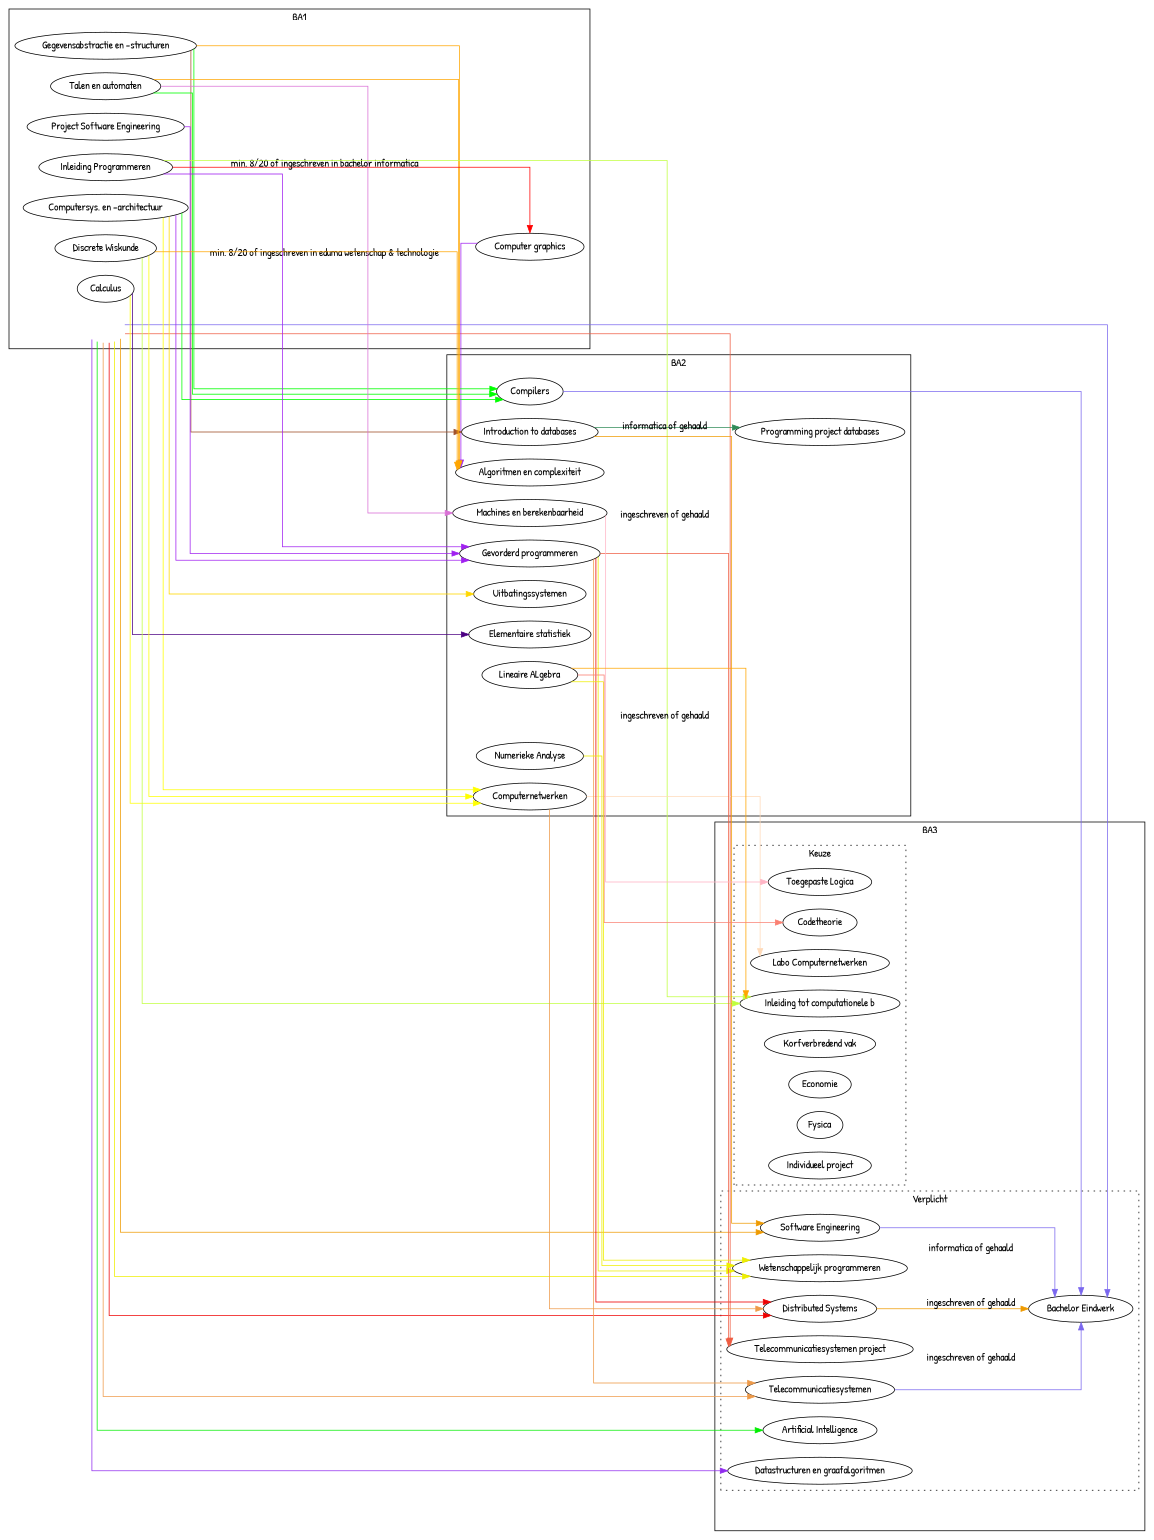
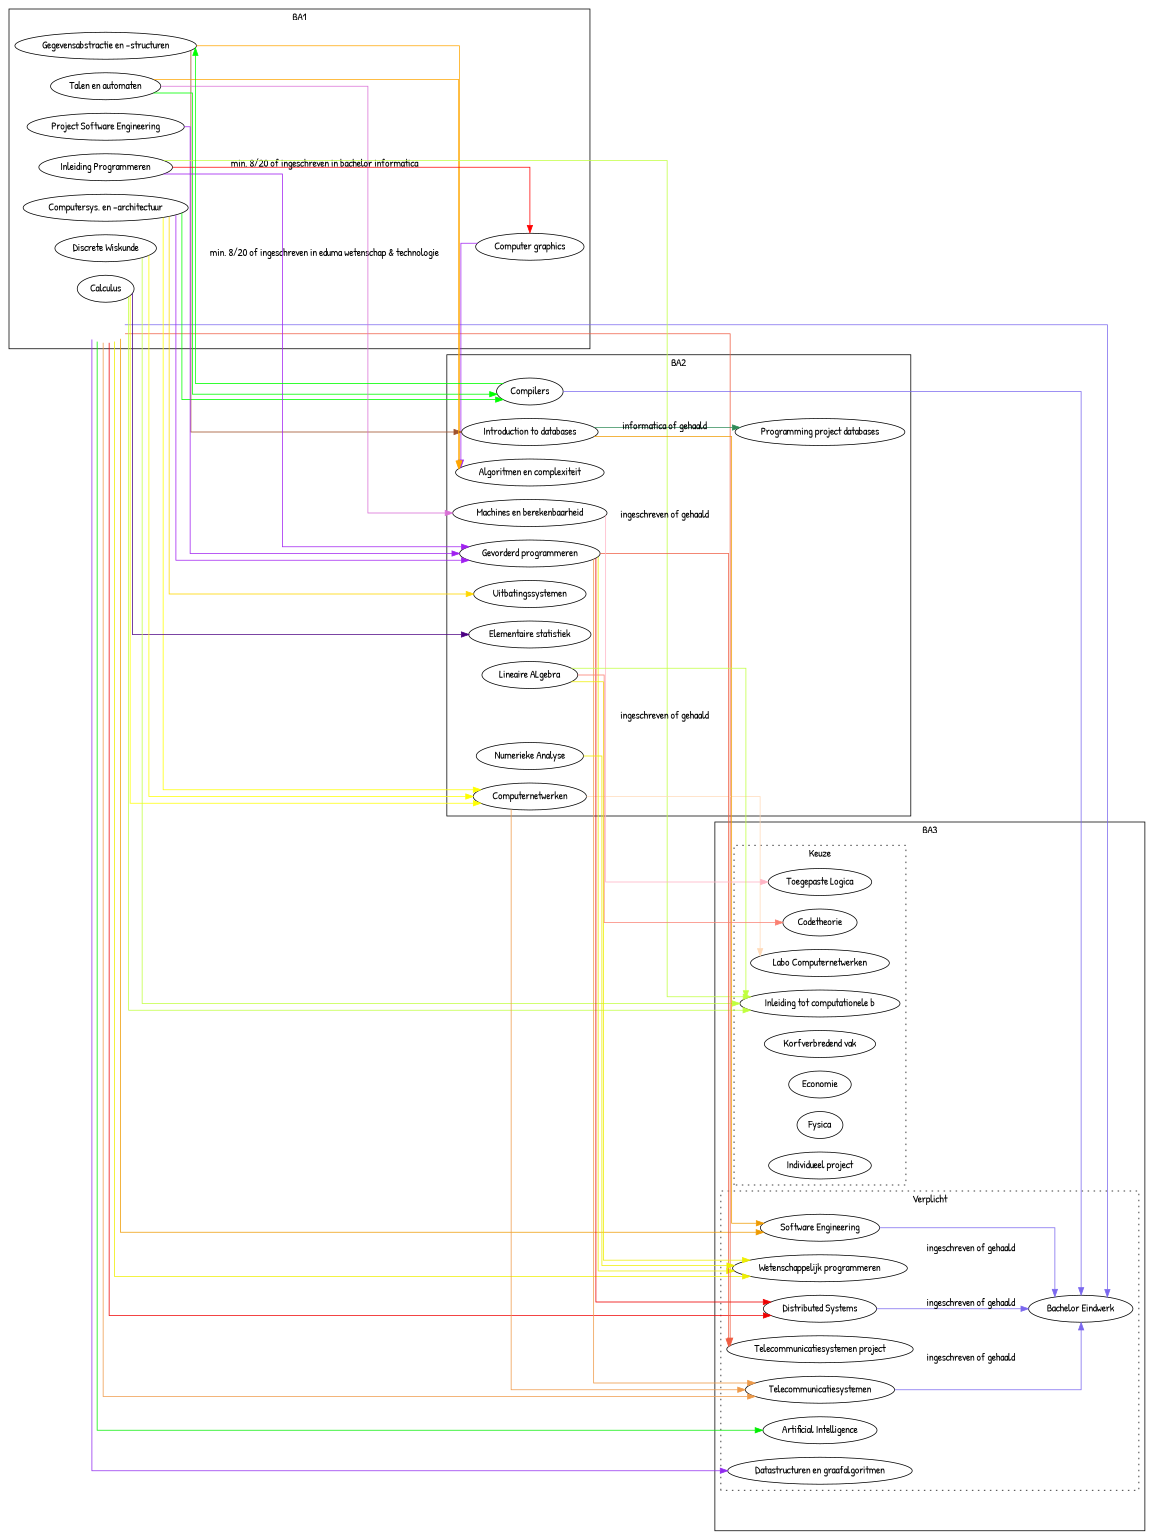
(411, 252) -> none
(204, 389) -> (201, 383)
(746, 742) -> (746, 742)
none -> (129, 961)
(549, 1162) -> (511, 1213)
(971, 1248) -> (971, 1248)
(949, 1309) -> (949, 1309)
